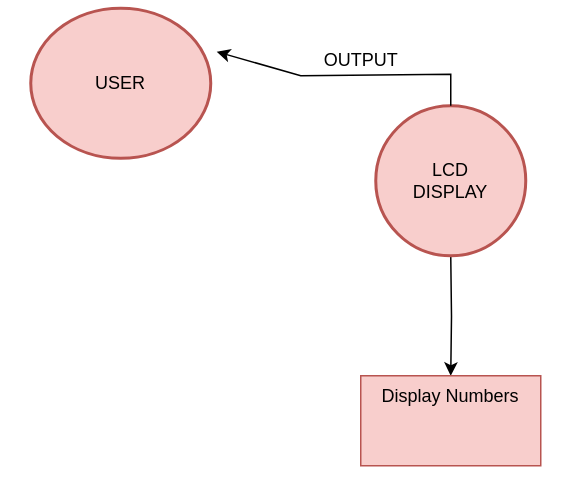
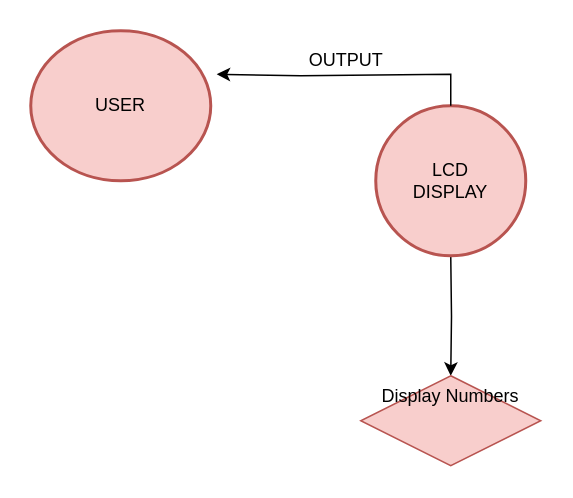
(361, 61) -> (346, 61)
(121, 83) -> (121, 106)
(451, 421) -> (451, 421)
